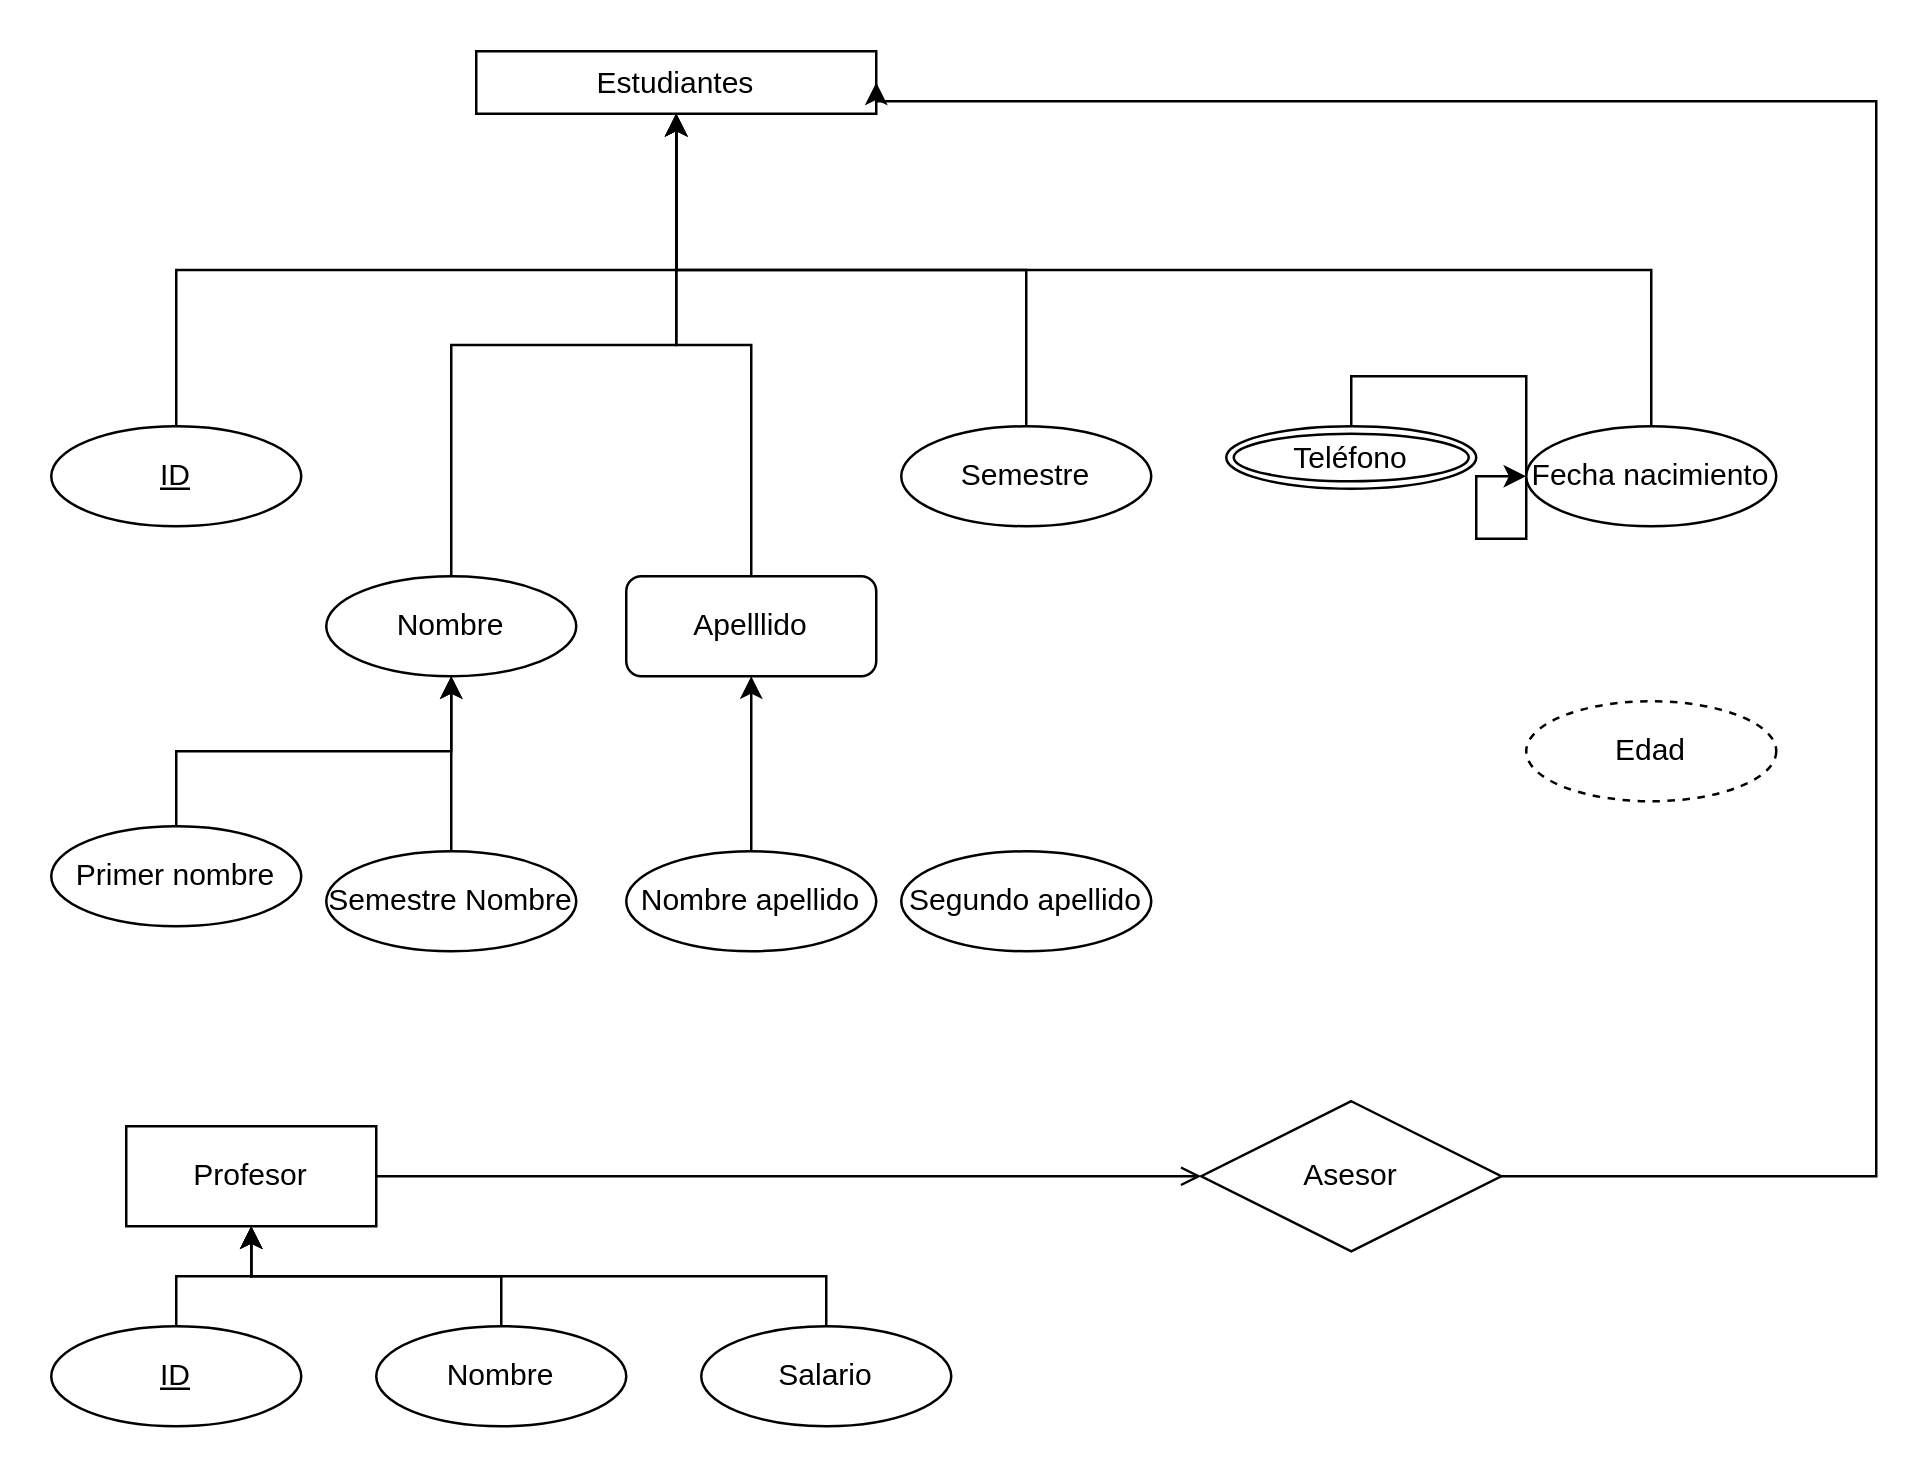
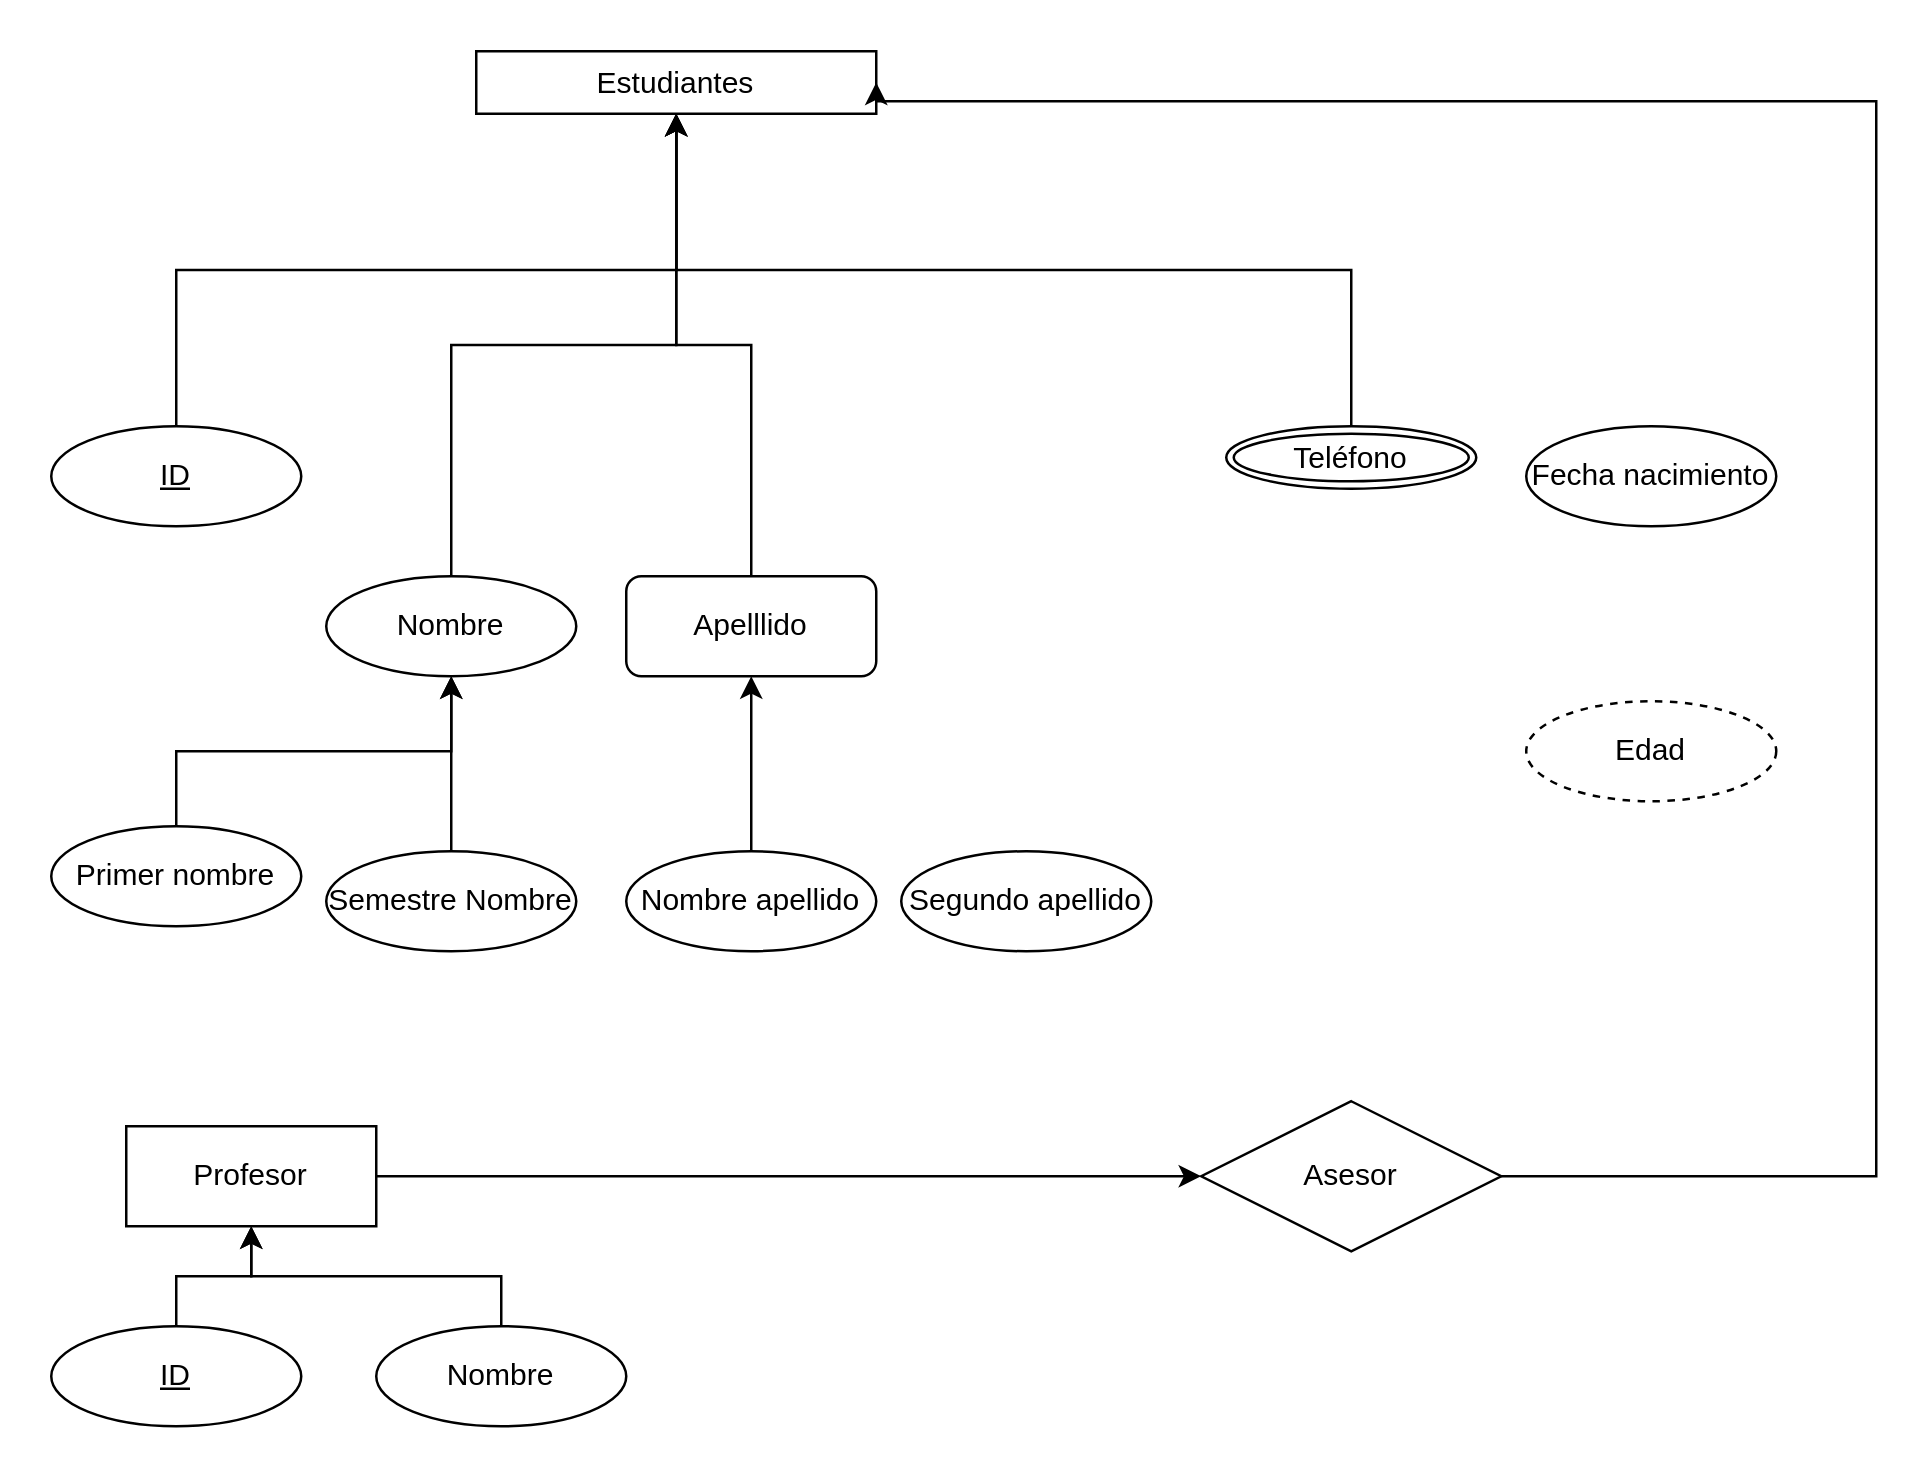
(1581, 270) -> none
(1026, 350) -> none
(1526, 441) -> (1351, 327)
(1026, 476) -> none
(1187, 1176) -> (1183, 1176)
(691, 1276) -> none
(826, 1376) -> none
